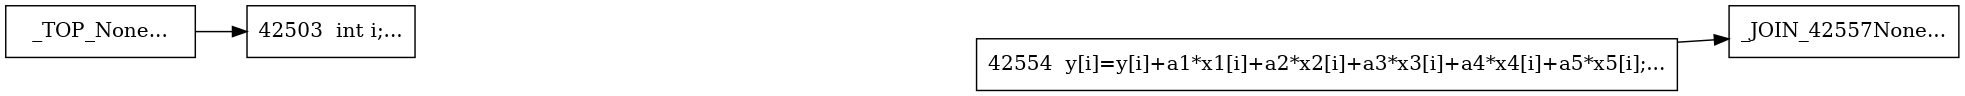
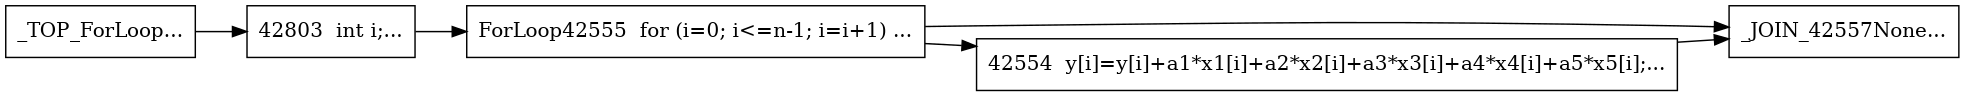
(101, 32) -> (101, 32)
(331, 32) -> (331, 32)
none -> (696, 32)
